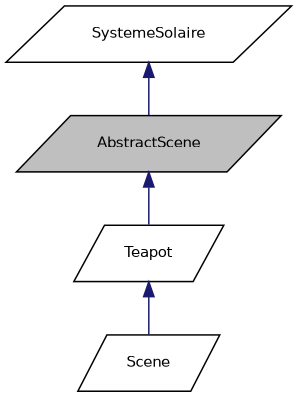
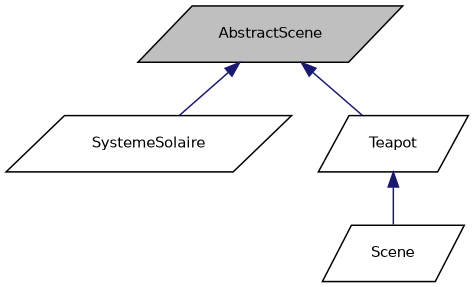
(149, 96) -> (204, 94)
